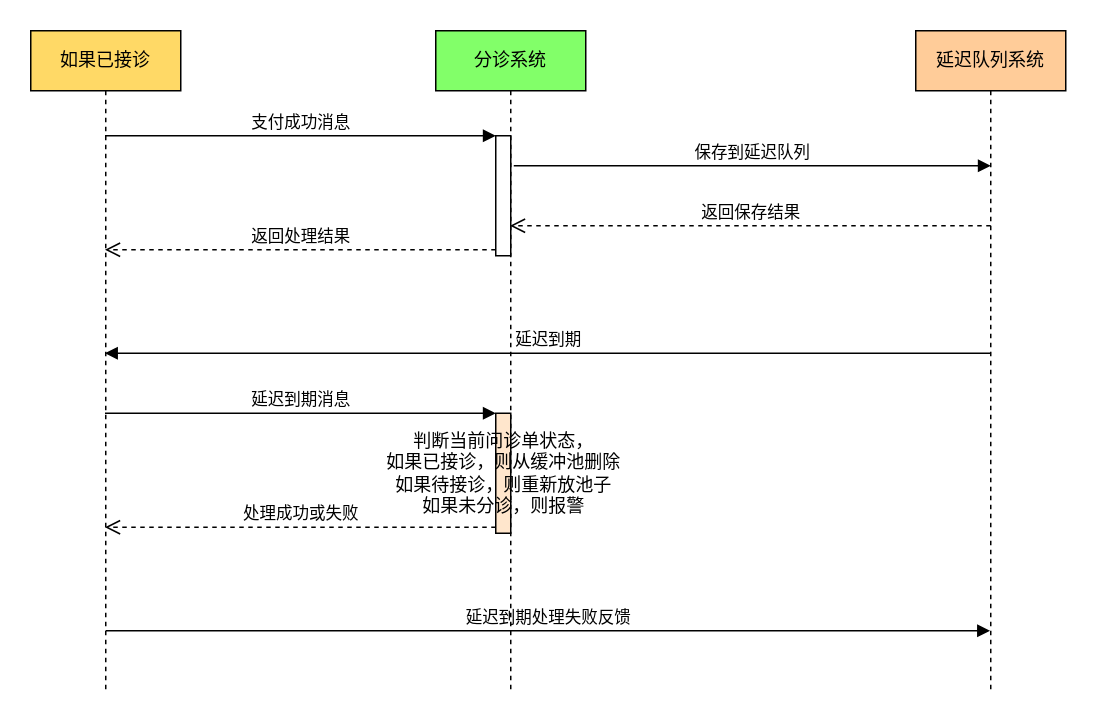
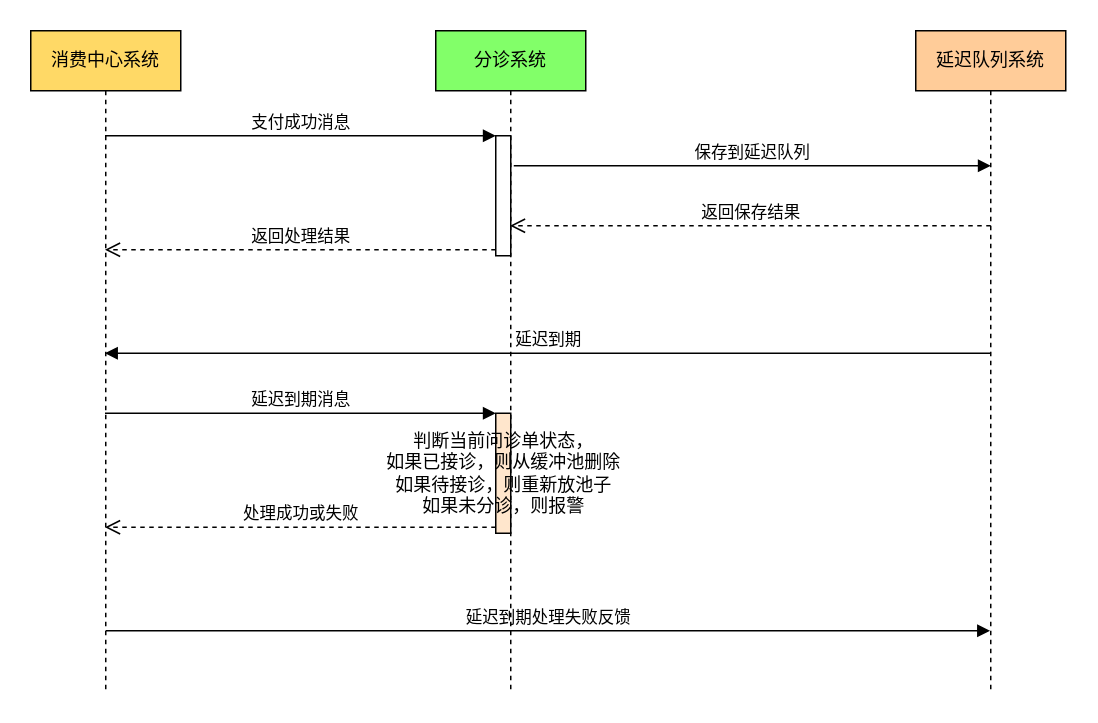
(106, 61) -> (106, 61)
